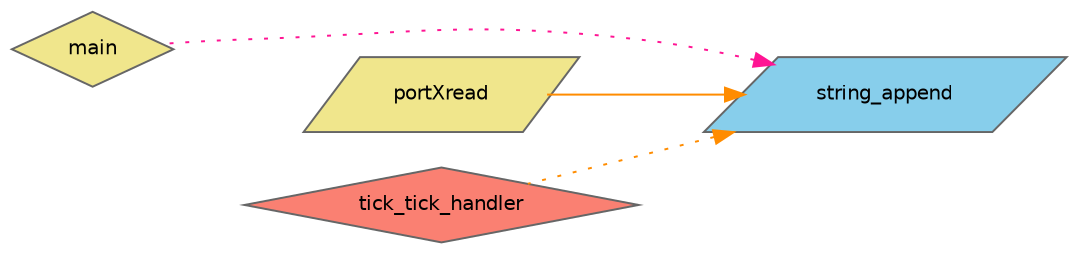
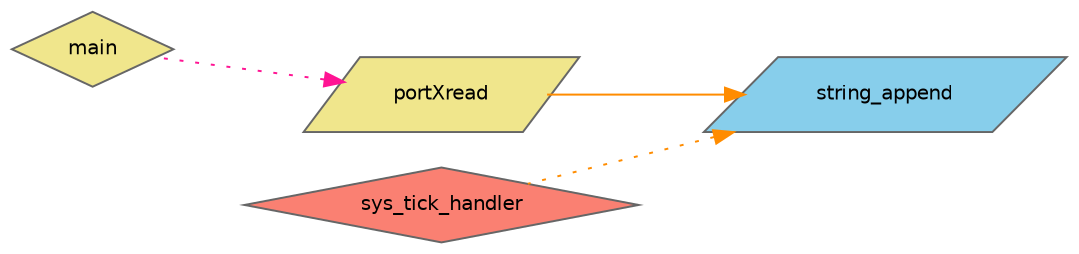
(459, 30) -> (240, 68)
(441, 205) -> (441, 205)
